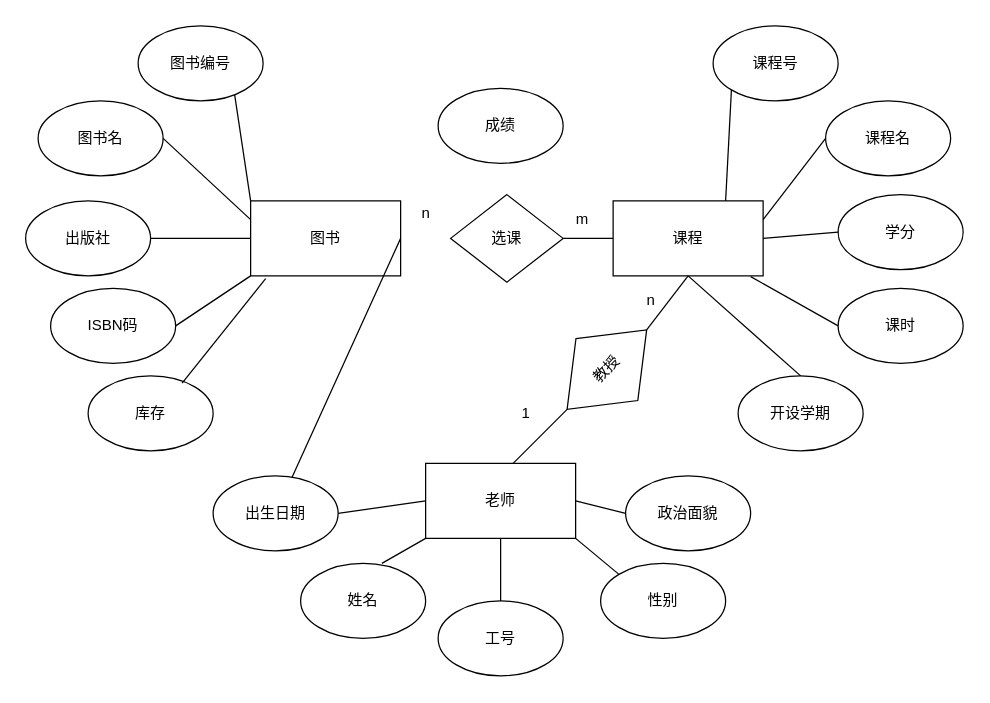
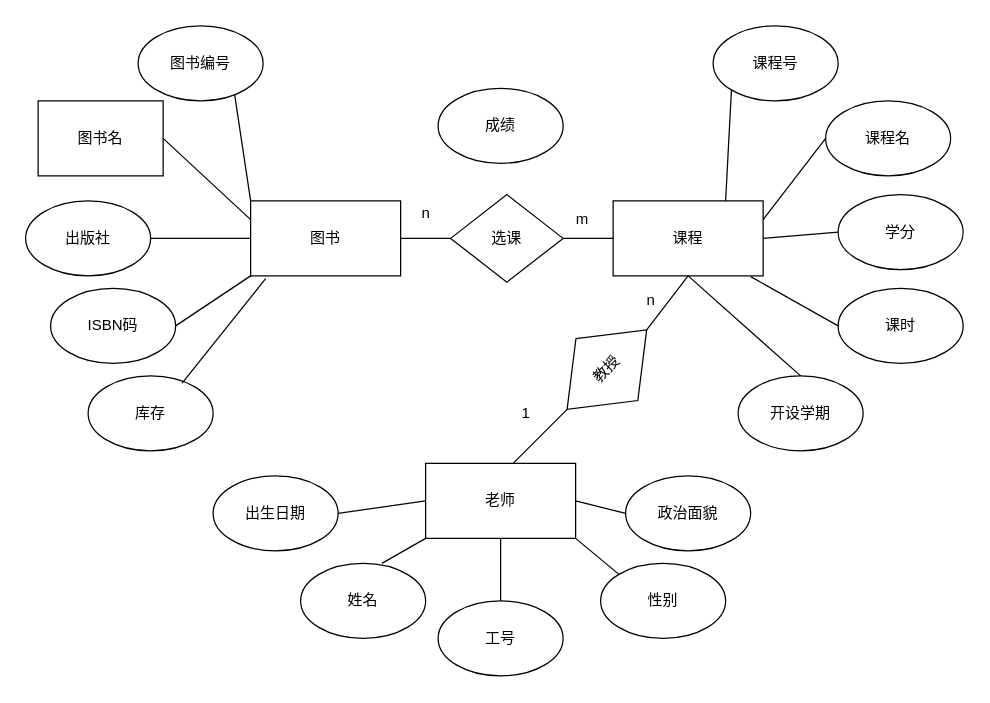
(101, 138) -> (101, 138)
(346, 358) -> (426, 238)
